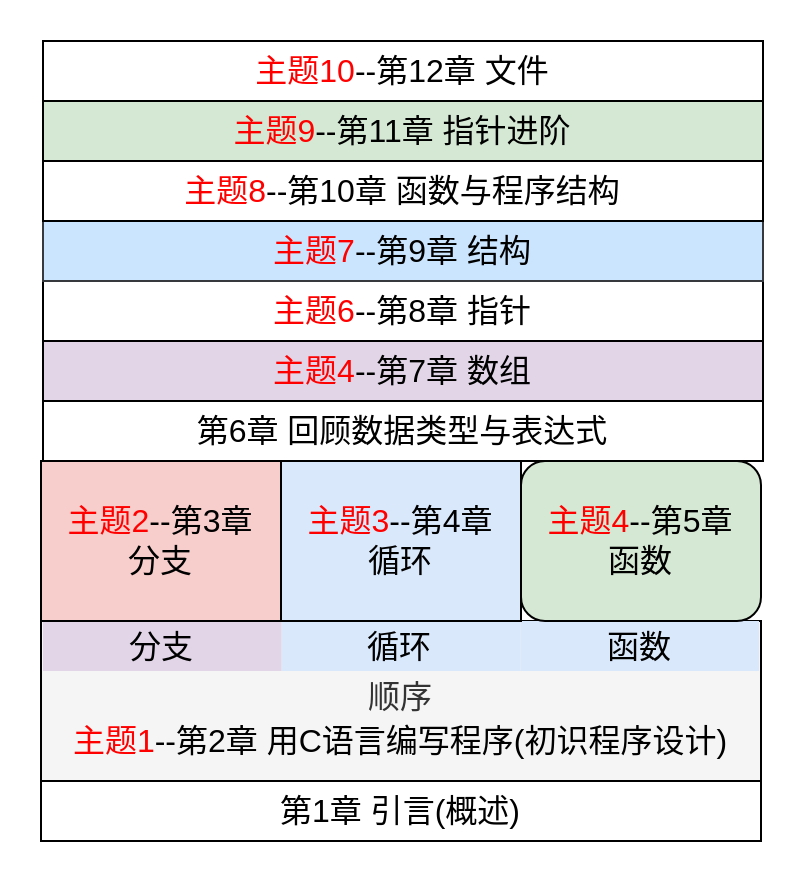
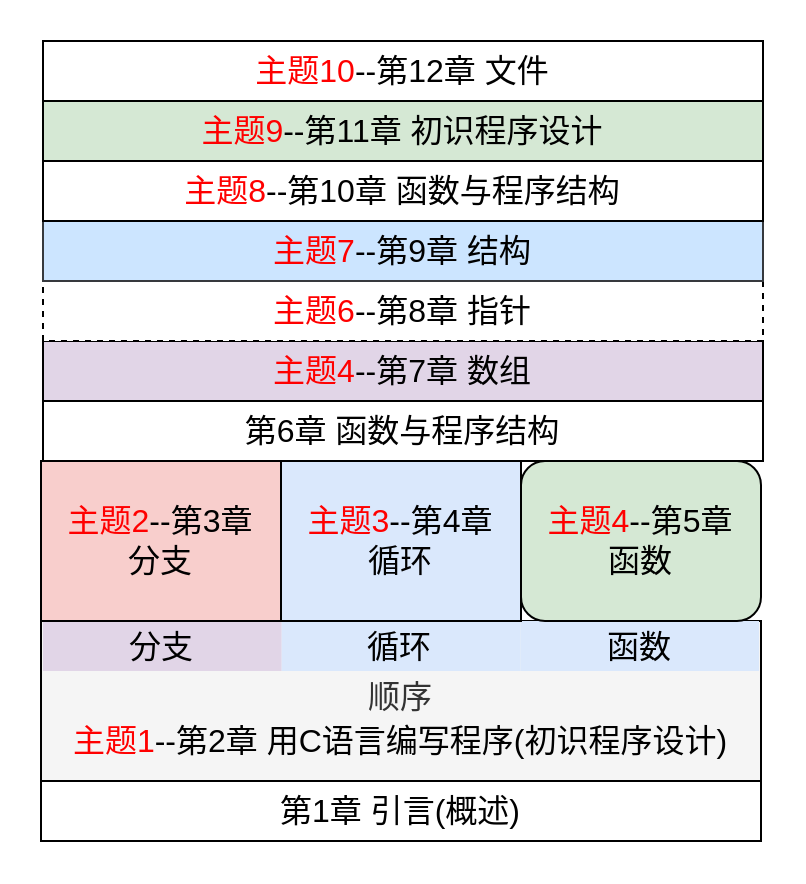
(403, 131) -> (403, 131)
(403, 311) -> (403, 311)
(403, 431) -> (403, 431)
